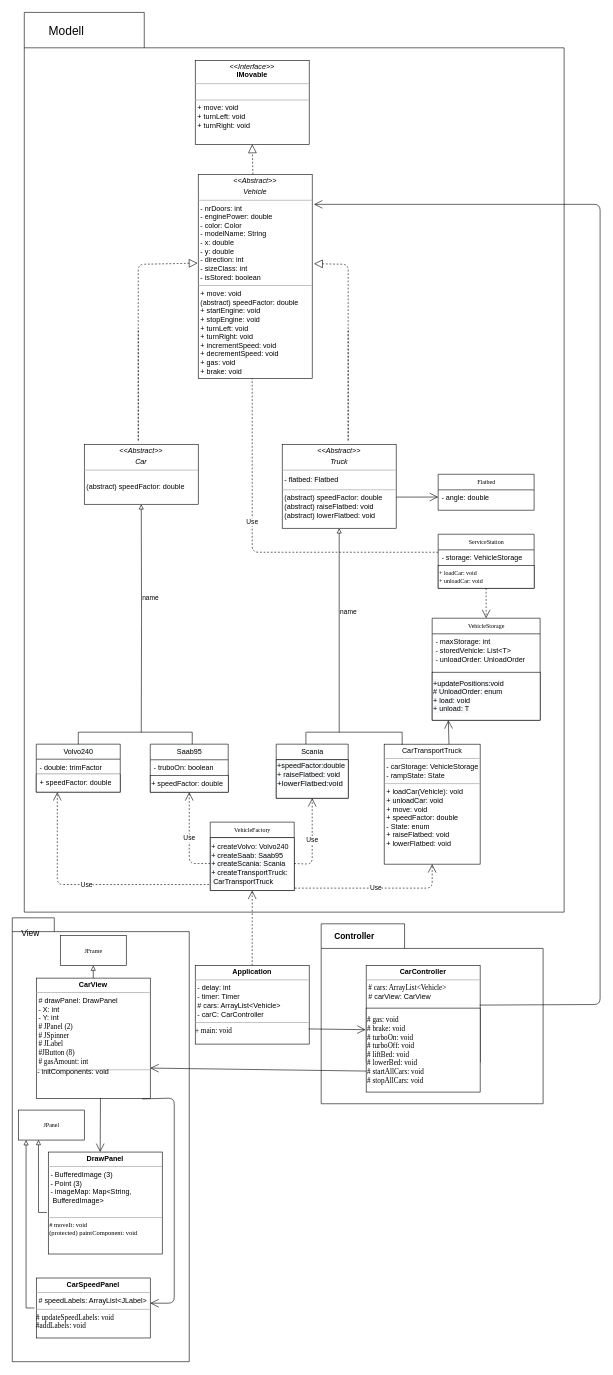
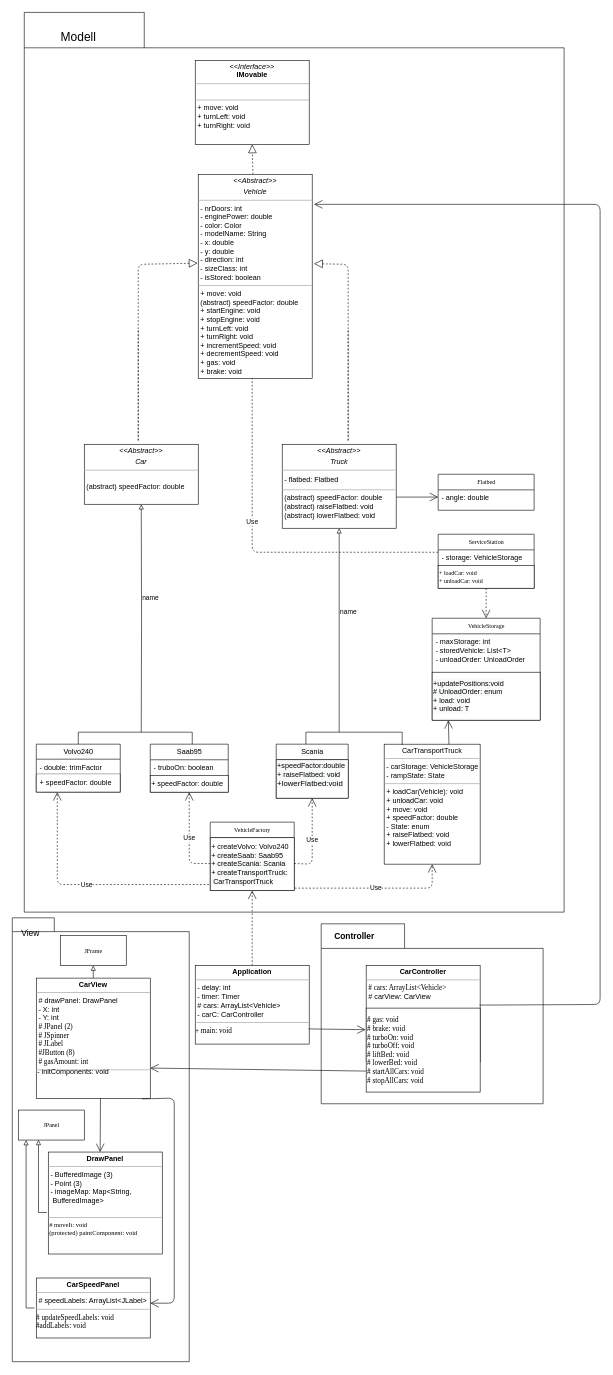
(66, 30) -> (78, 36)
